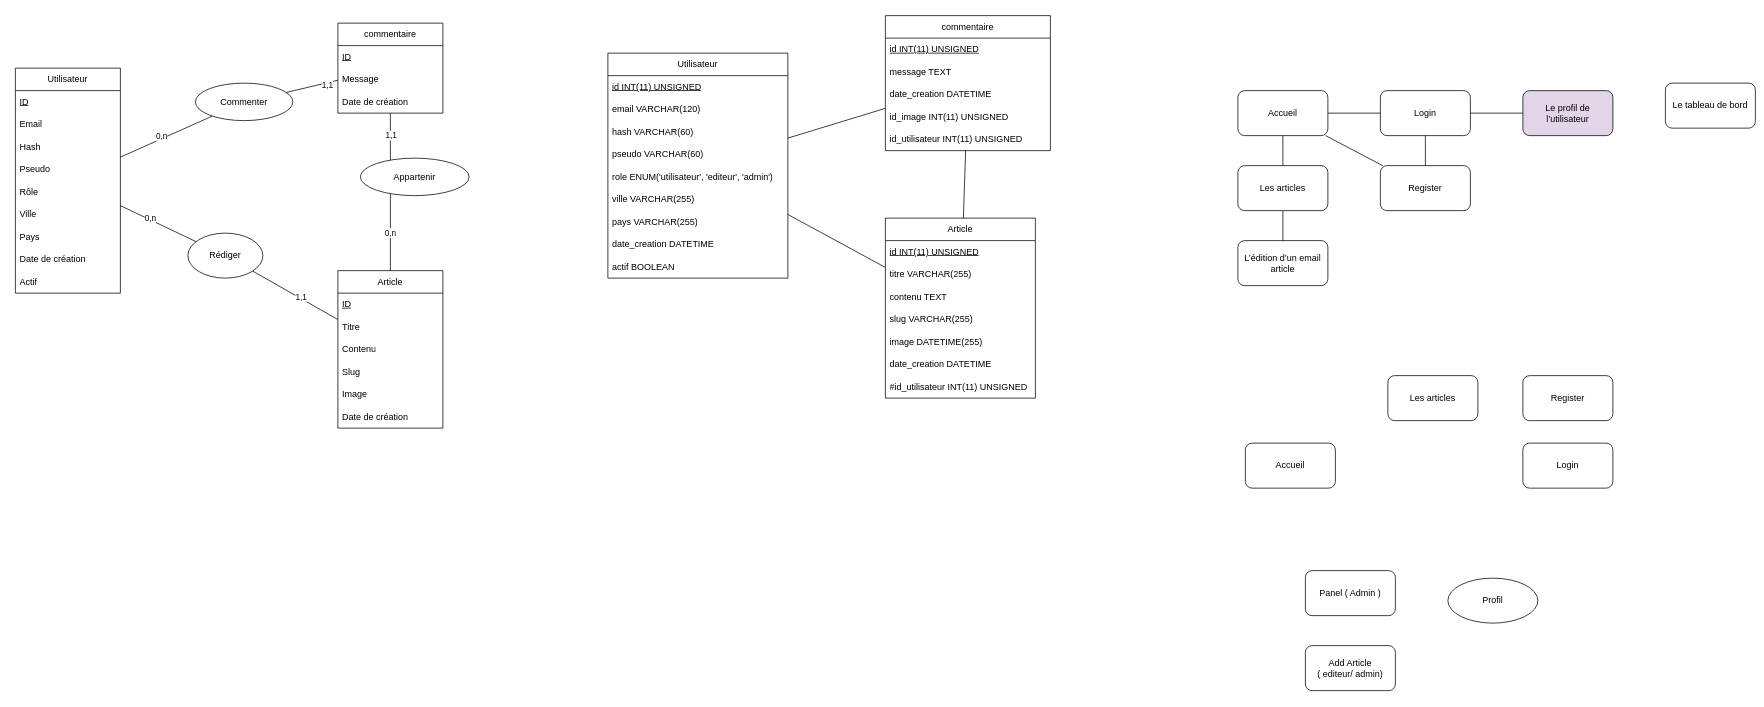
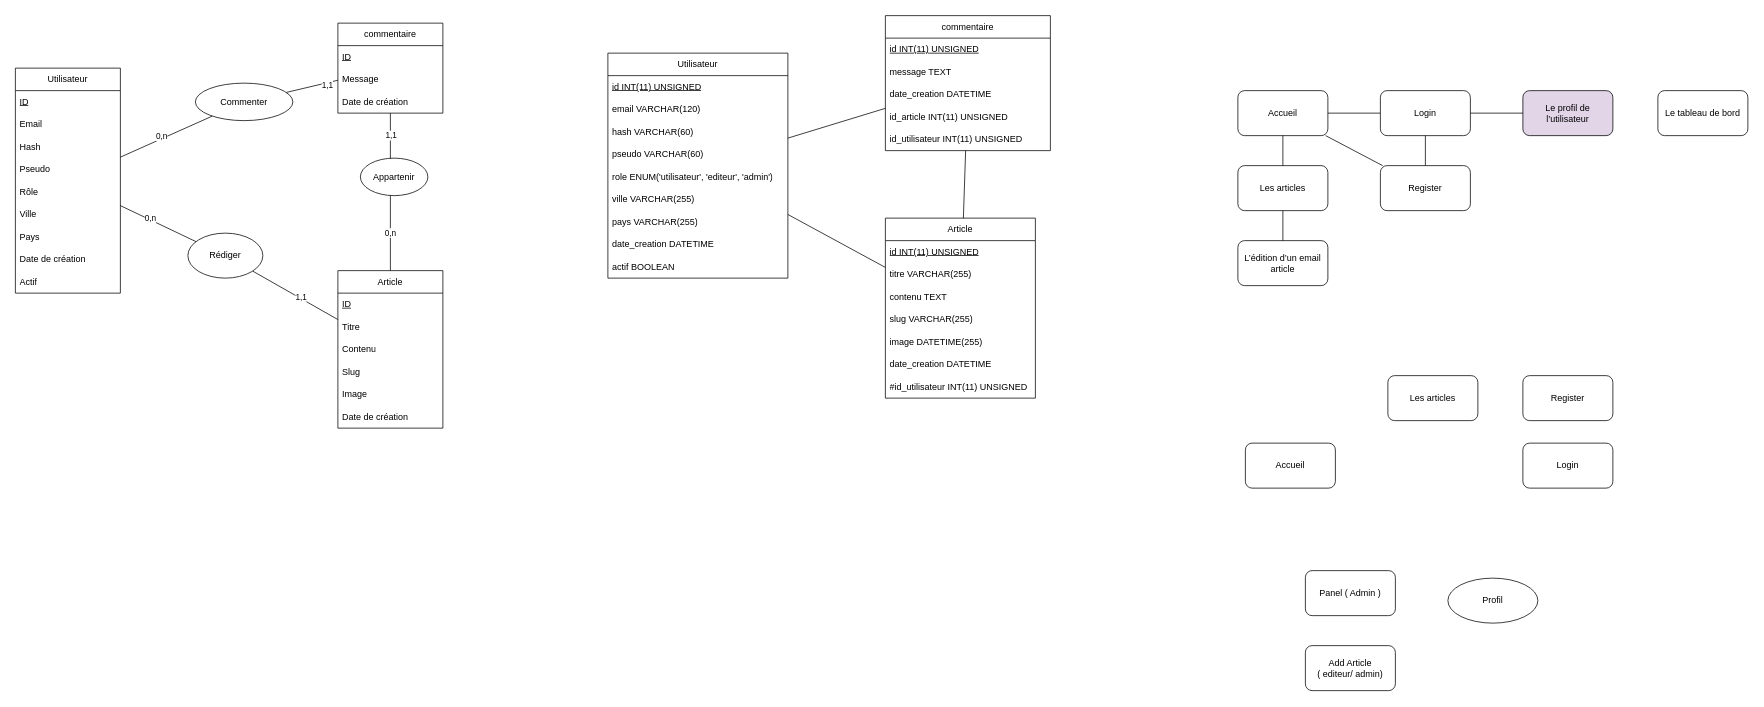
(1710, 105) -> (1703, 113)
(948, 117) -> (952, 117)
(415, 177) -> (394, 177)
